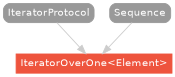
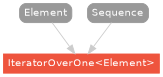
(49, 13) -> (46, 13)
